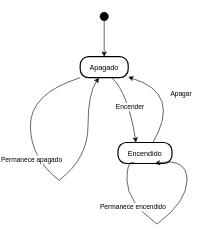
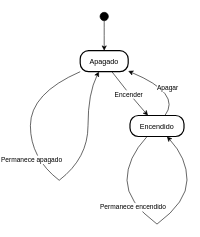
(104, 67) -> (104, 61)
(145, 153) -> (157, 126)
